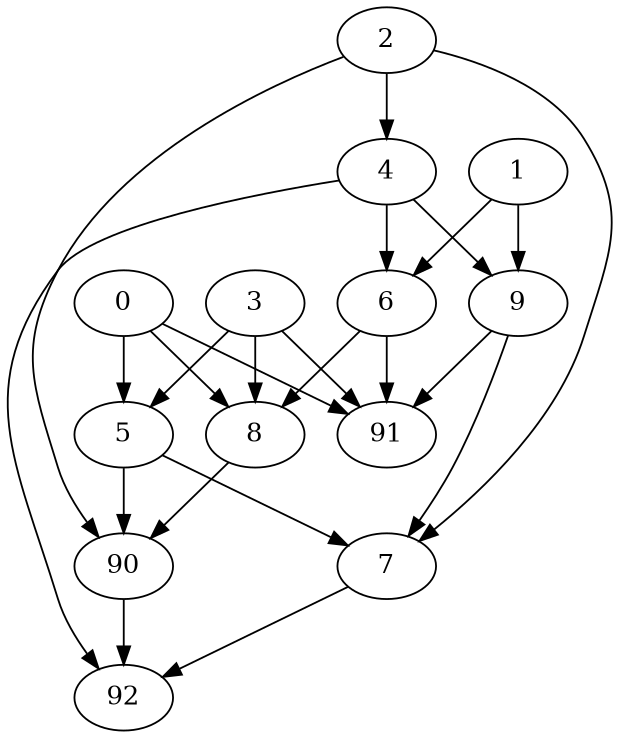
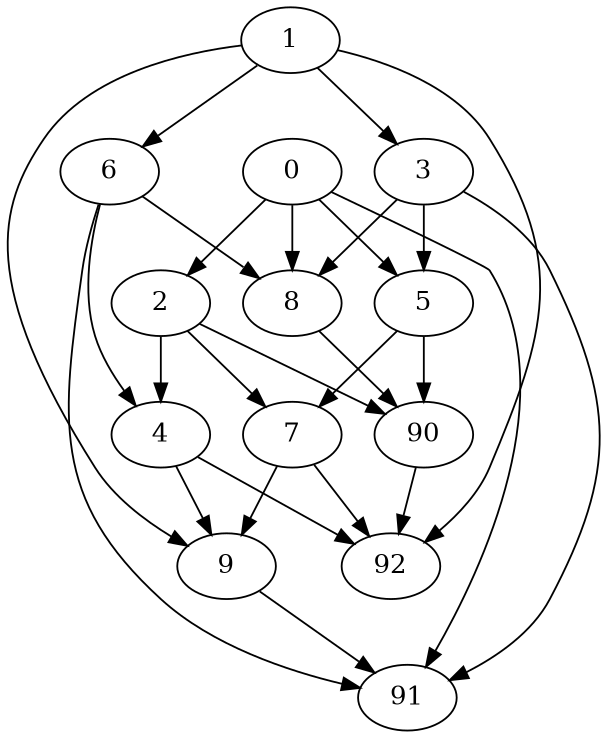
none -> (351, 100)
none -> (530, 223)
(387, 228) -> (89, 306)
none -> (233, 231)
(470, 431) -> (268, 483)
